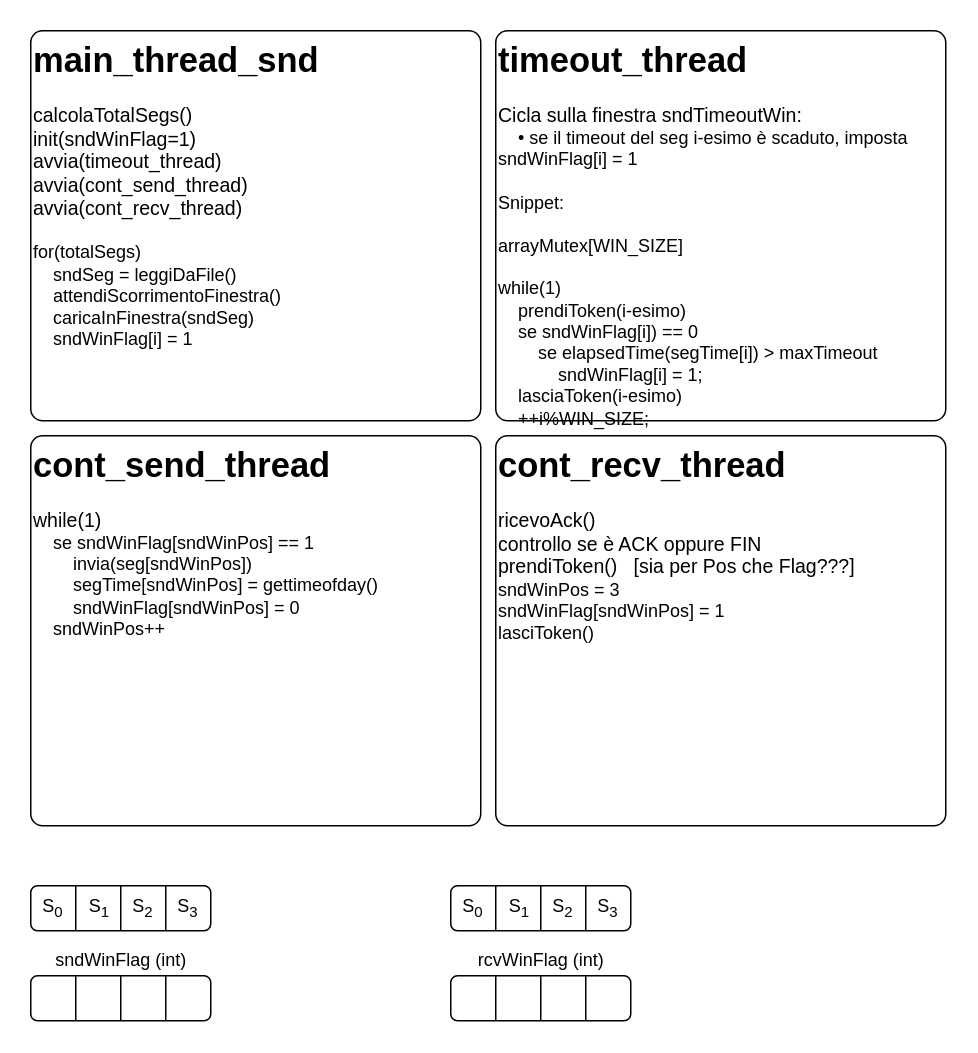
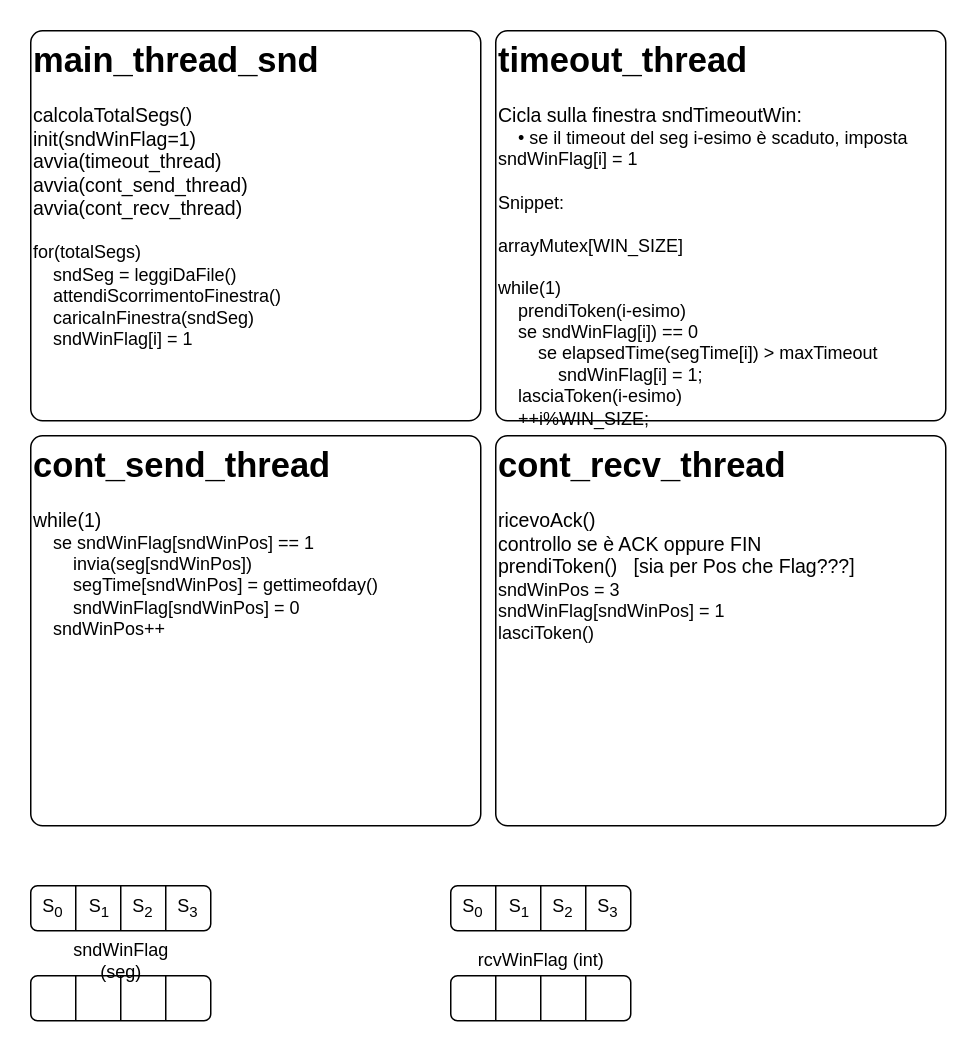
(122, 961) -> (122, 961)
